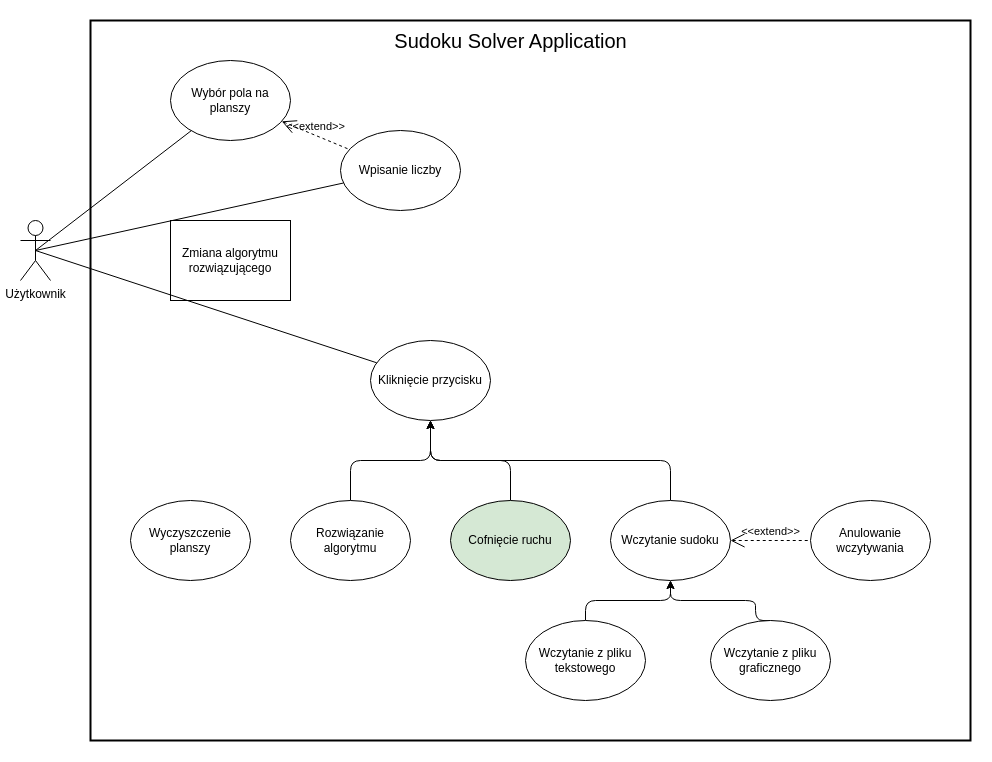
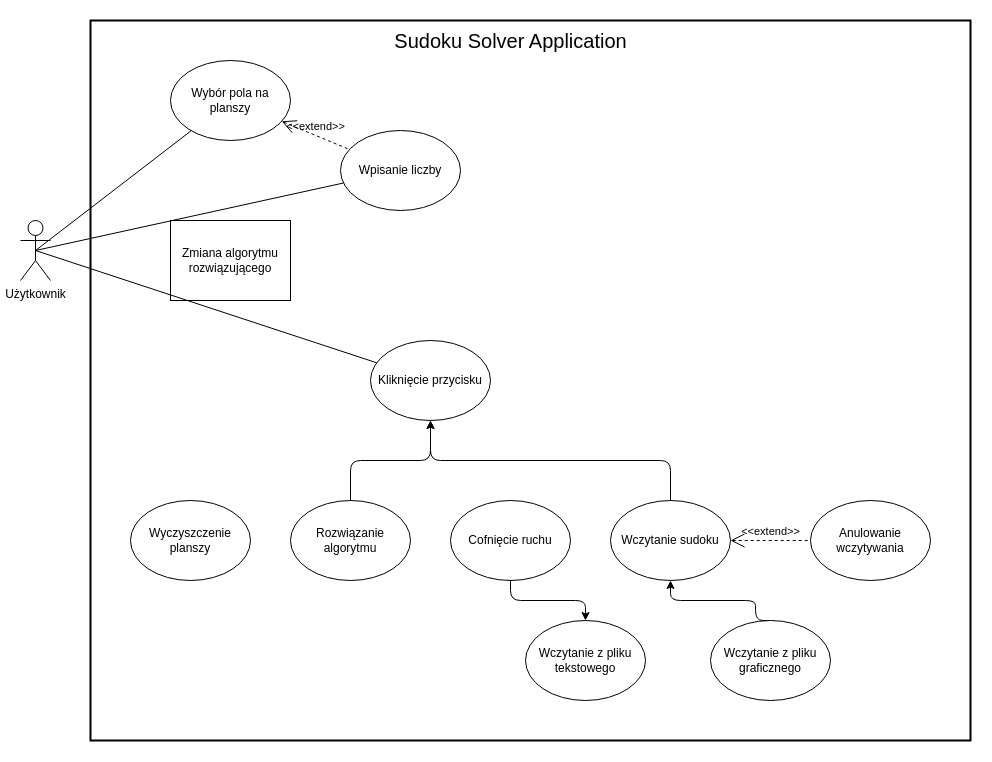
(511, 483) -> (541, 601)
(511, 541) -> (511, 541)
(628, 601) -> none
